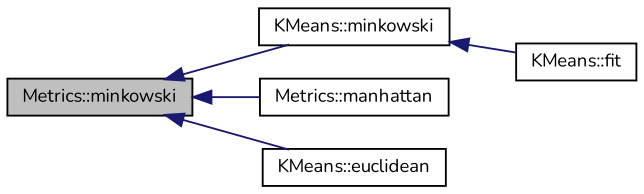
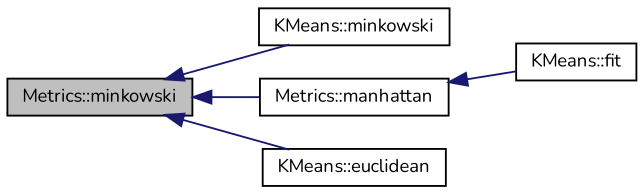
(492, 49) -> (491, 75)
